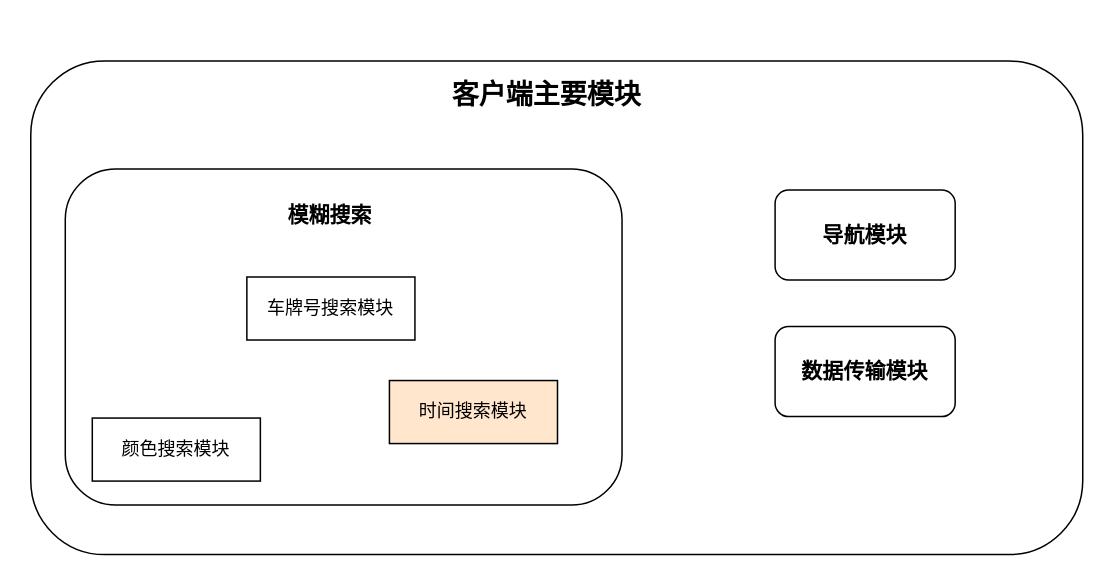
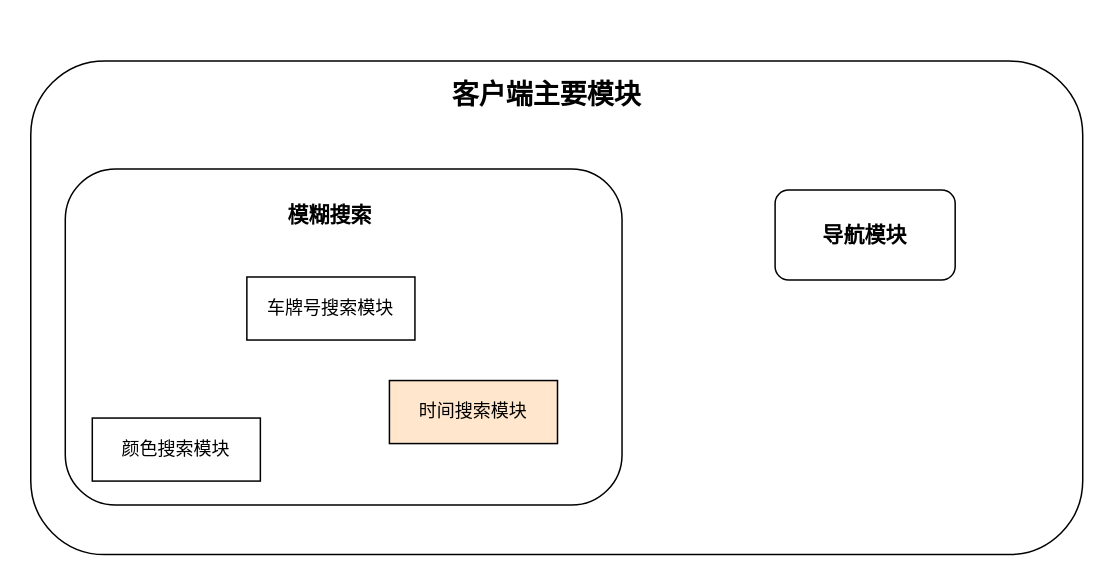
(865, 371) -> none
